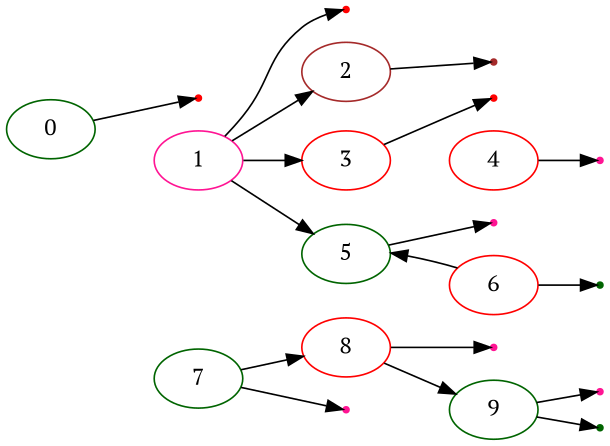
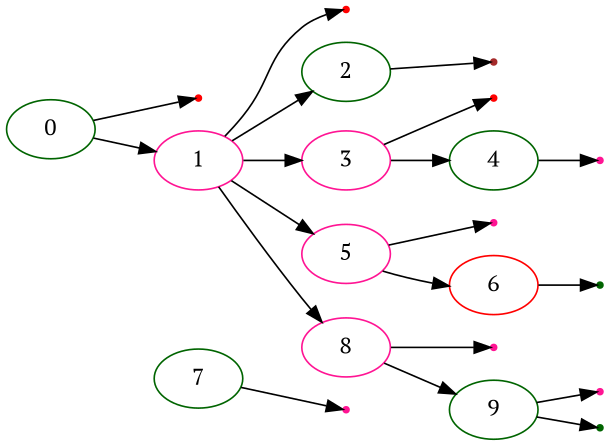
(346, 72) -> (346, 72)
none -> (117, 143)
(346, 160) -> (346, 160)
none -> (412, 160)
(494, 160) -> (494, 160)
(346, 254) -> (346, 254)
(433, 261) -> (408, 278)
(346, 347) -> (346, 347)
(264, 365) -> (264, 249)
